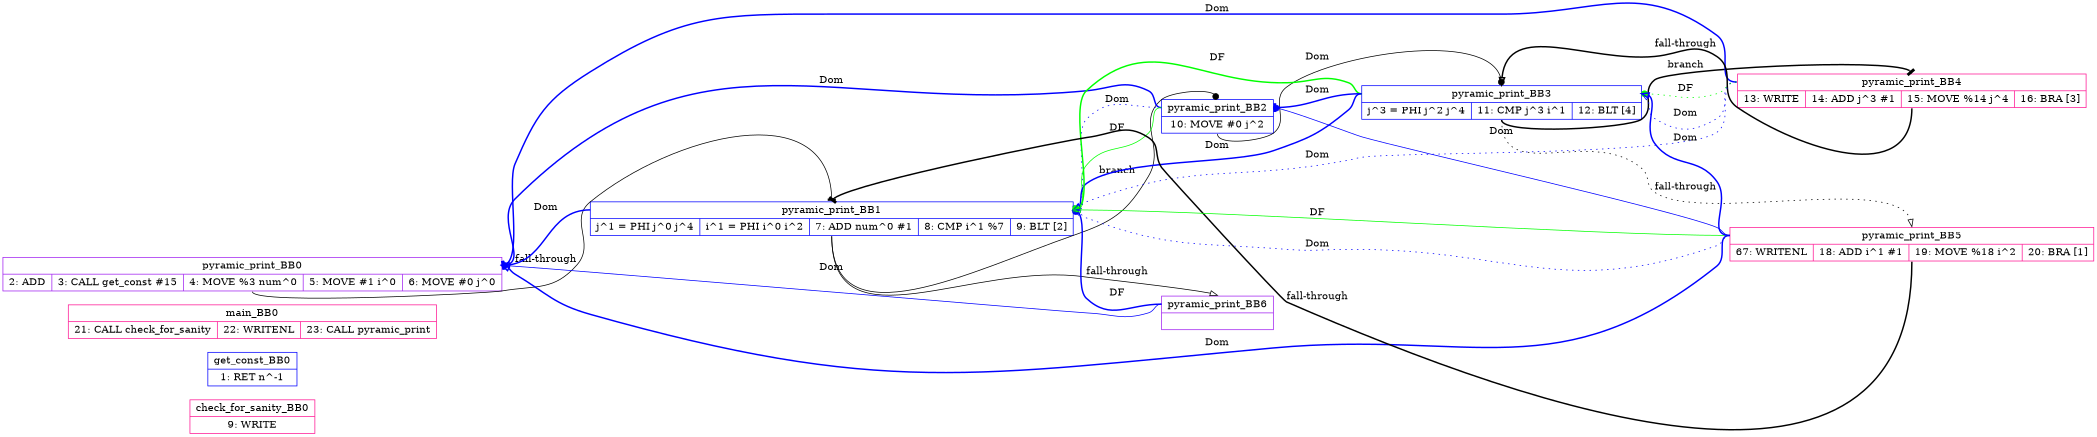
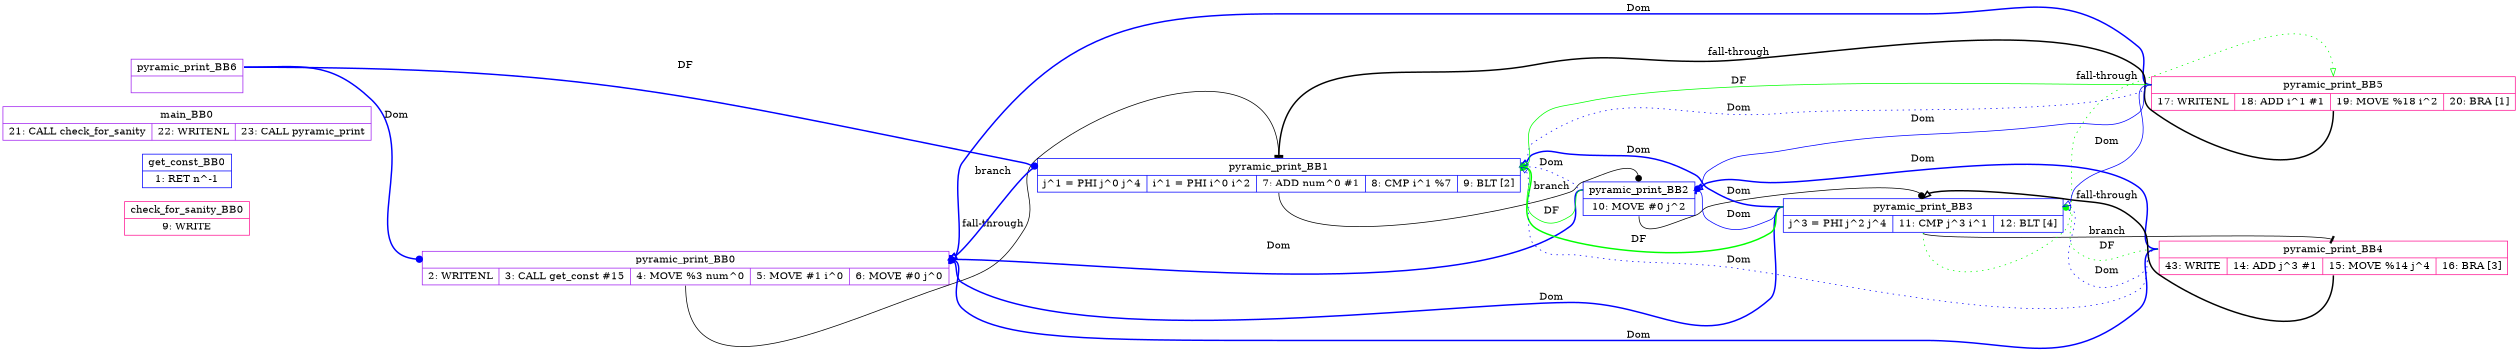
(1067, 14) -> (1563, 340)
(1689, 73) -> (2127, 237)
(1772, 99) -> (2193, 266)
(1319, 100) -> (1732, 229)
(1692, 164) -> (2131, 155)
none -> (1957, 167)
(1689, 201) -> (2077, 132)
(546, 207) -> (993, 171)
(1772, 252) -> (2193, 102)
(1003, 279) -> none
(27, 282) -> (461, 276)
(836, 292) -> (384, 118)
none -> (1404, 312)
(252, 322) -> (187, 123)
